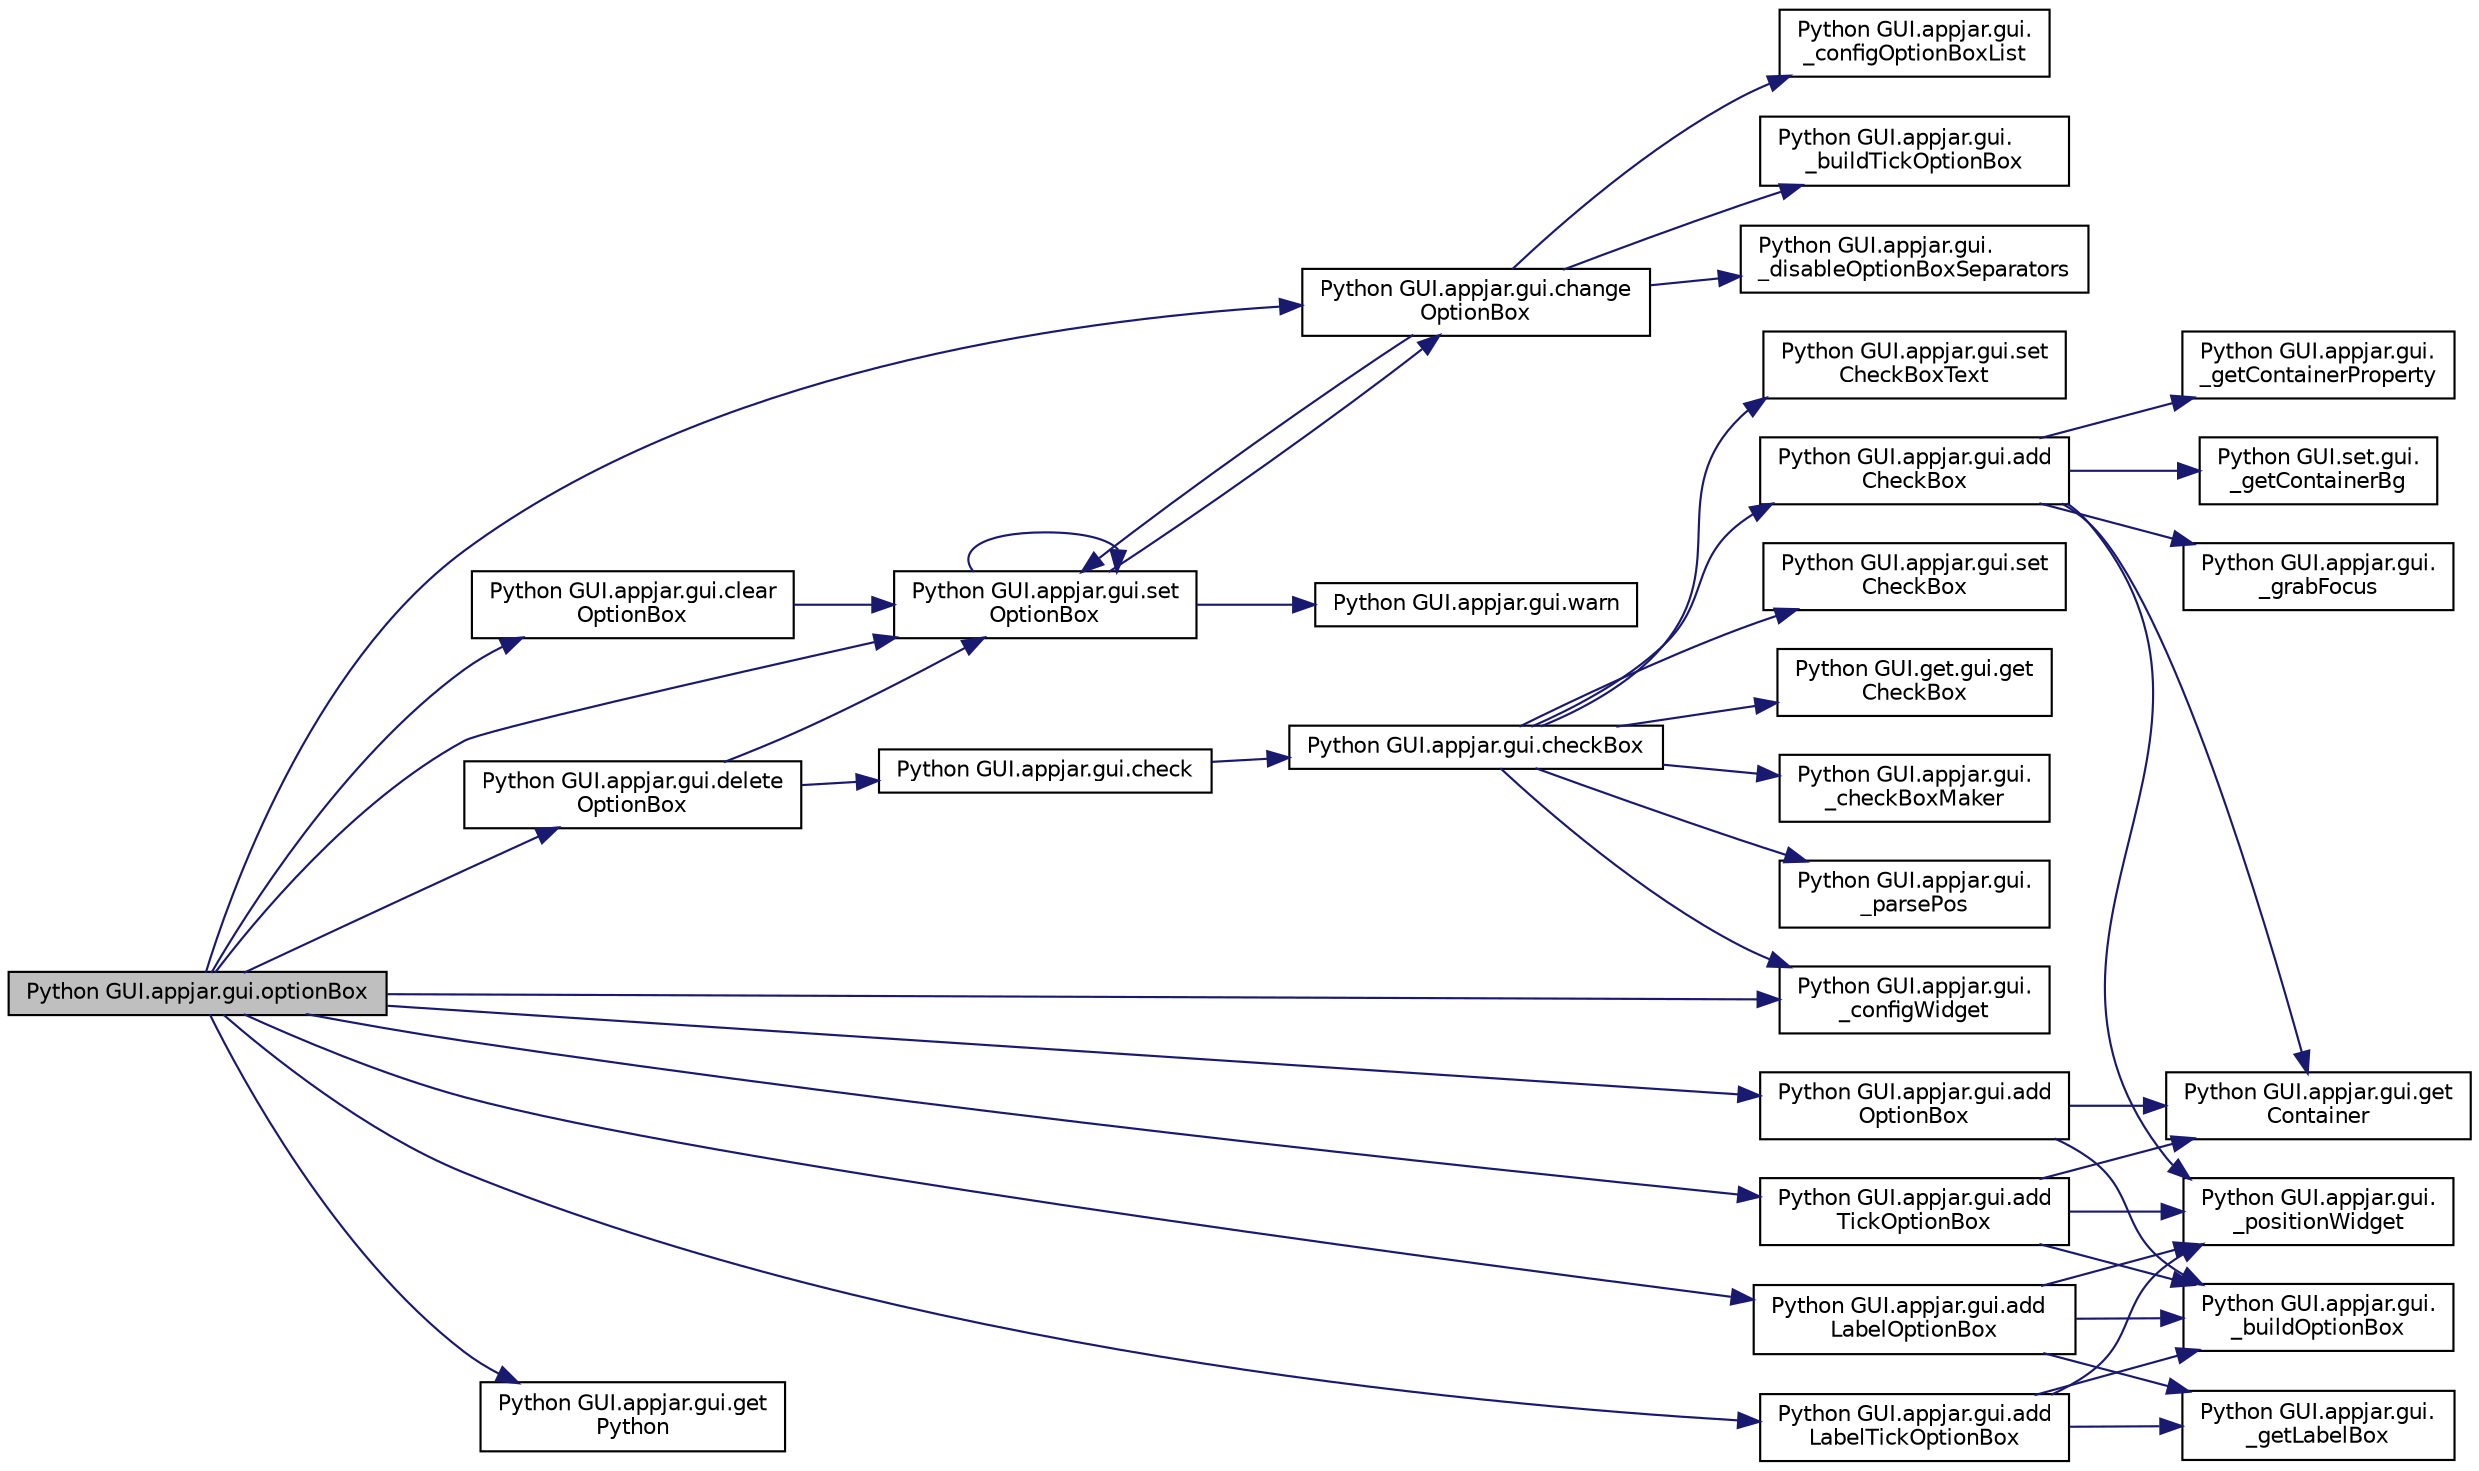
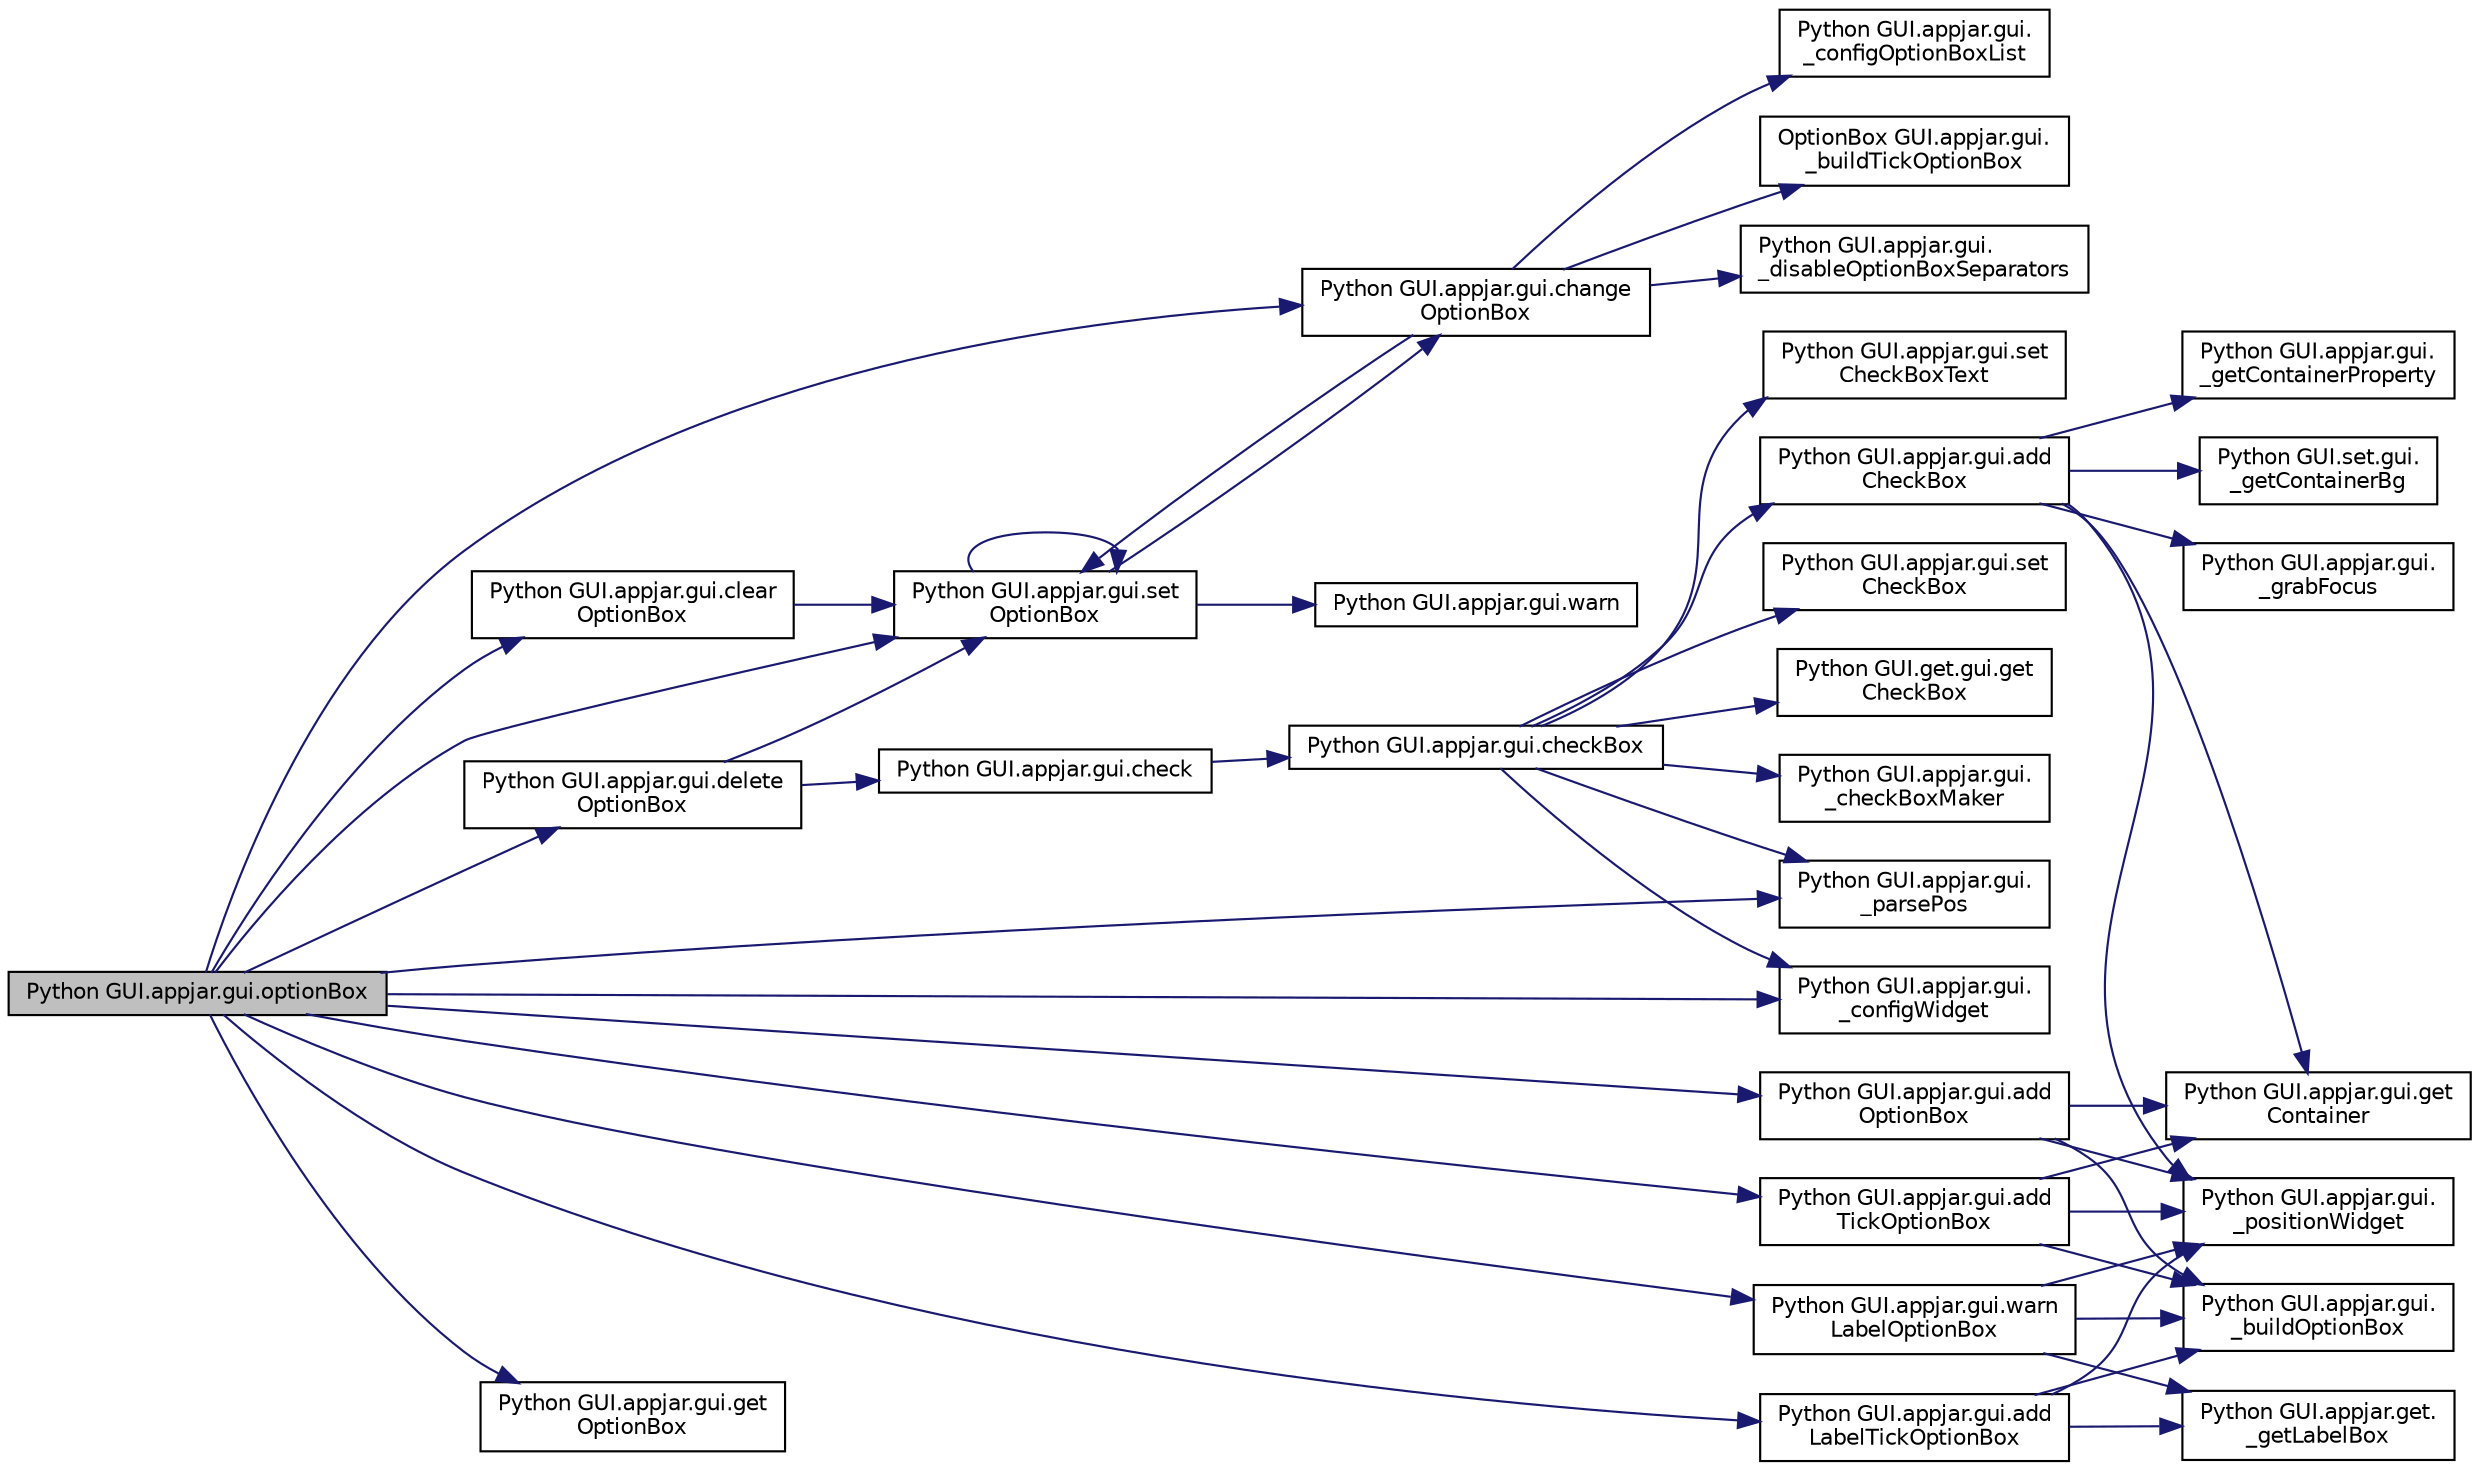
(1915, 151) -> (1915, 151)
none -> (1069, 928)
none -> (2106, 1156)
(1915, 1320) -> (1915, 1320)
(633, 1417) -> (633, 1417)
(2318, 1425) -> (2318, 1425)
